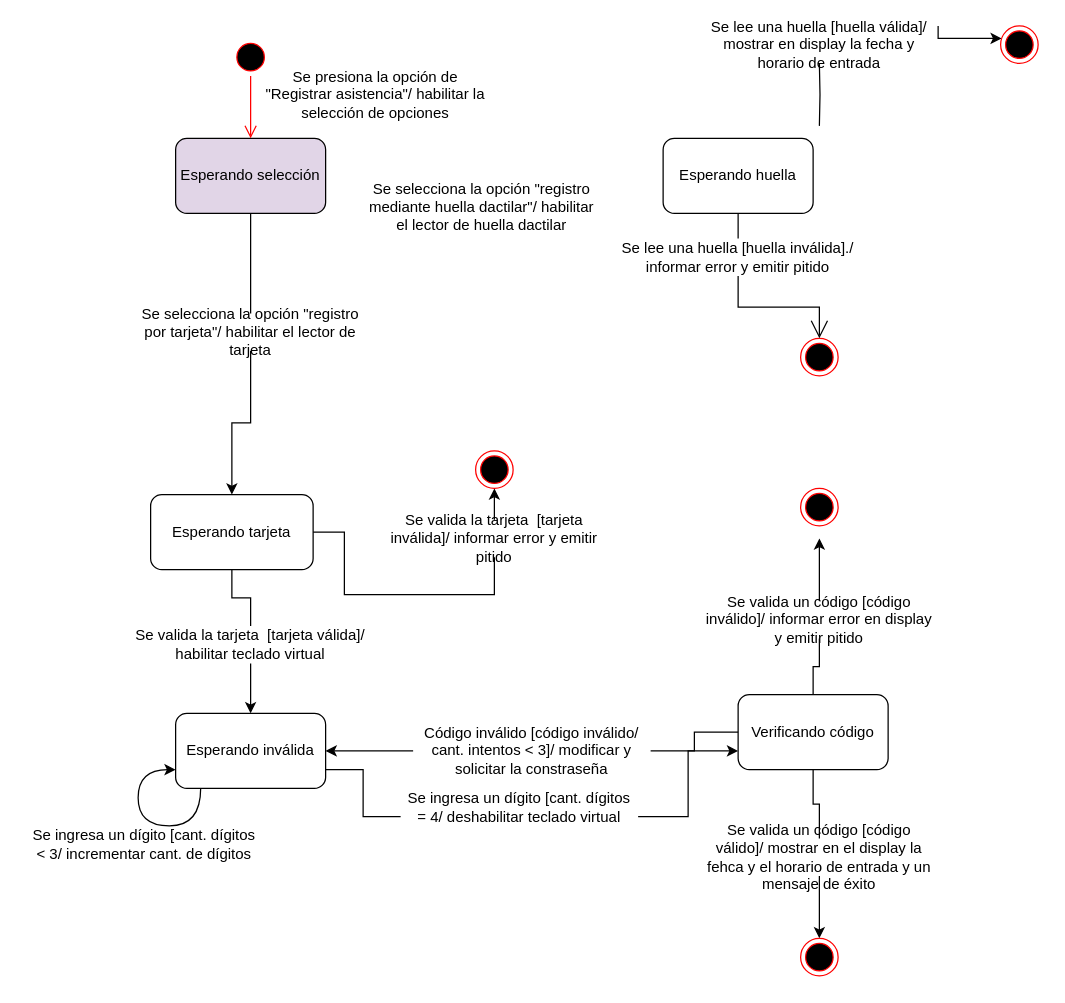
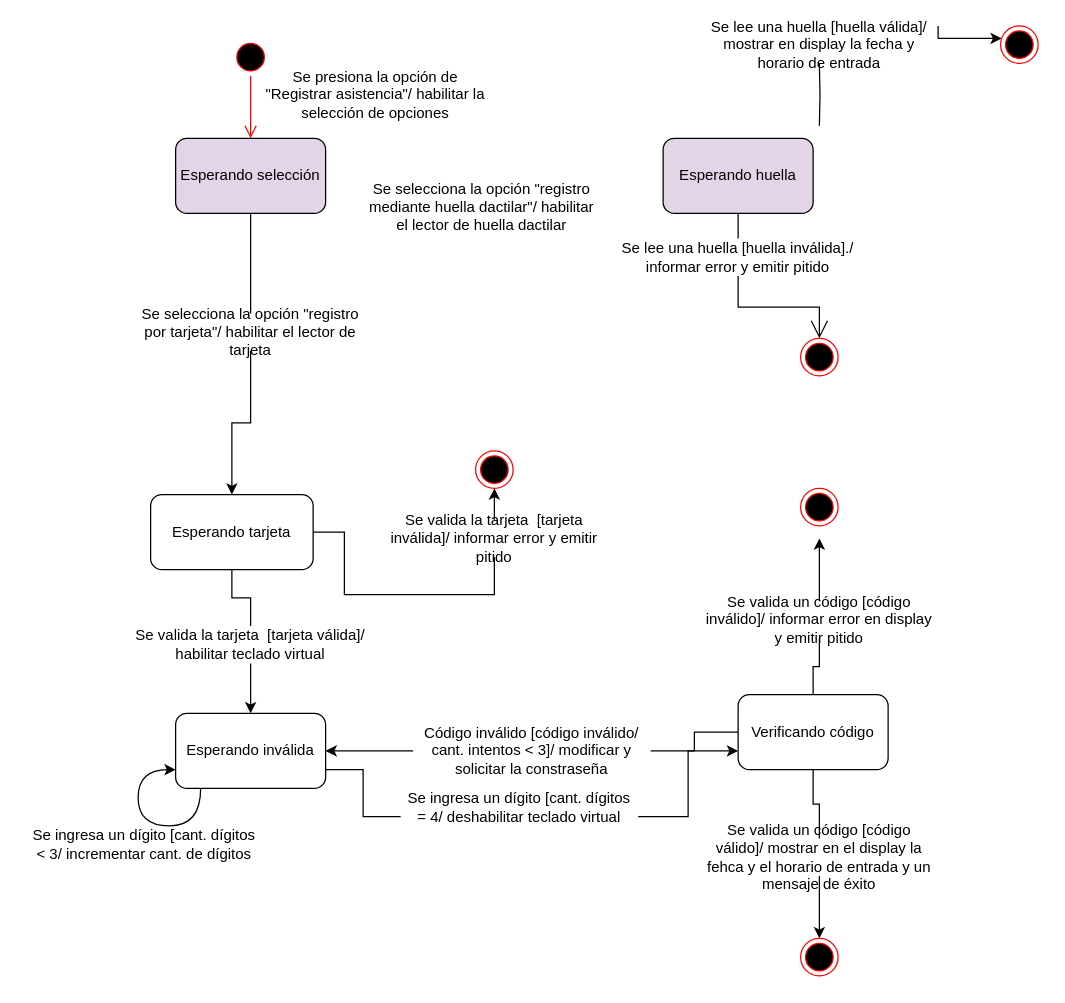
(738, 176) -> (738, 176)
